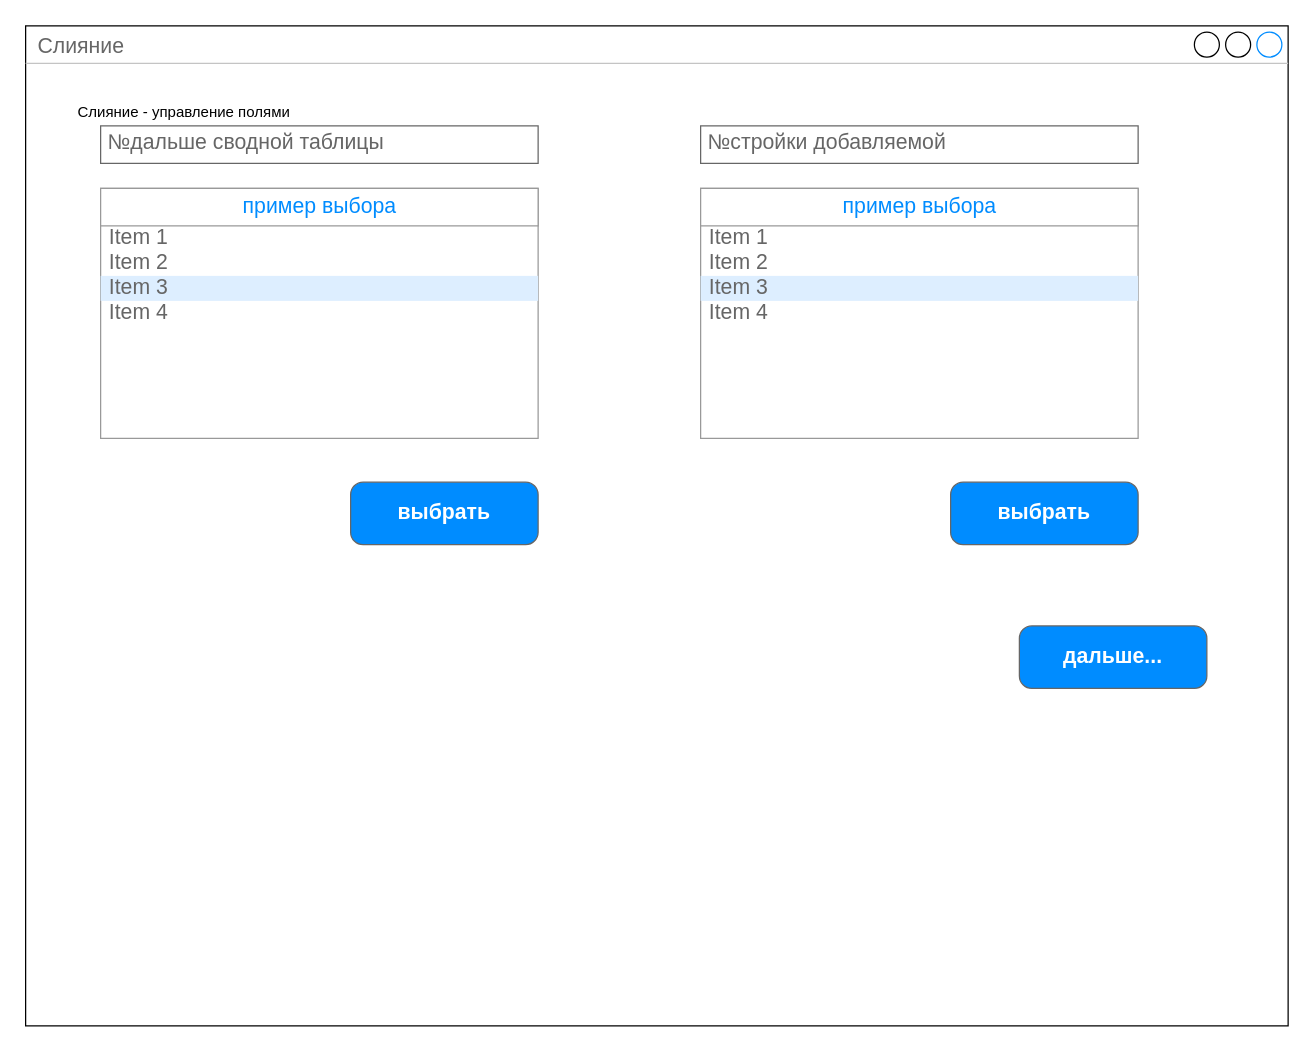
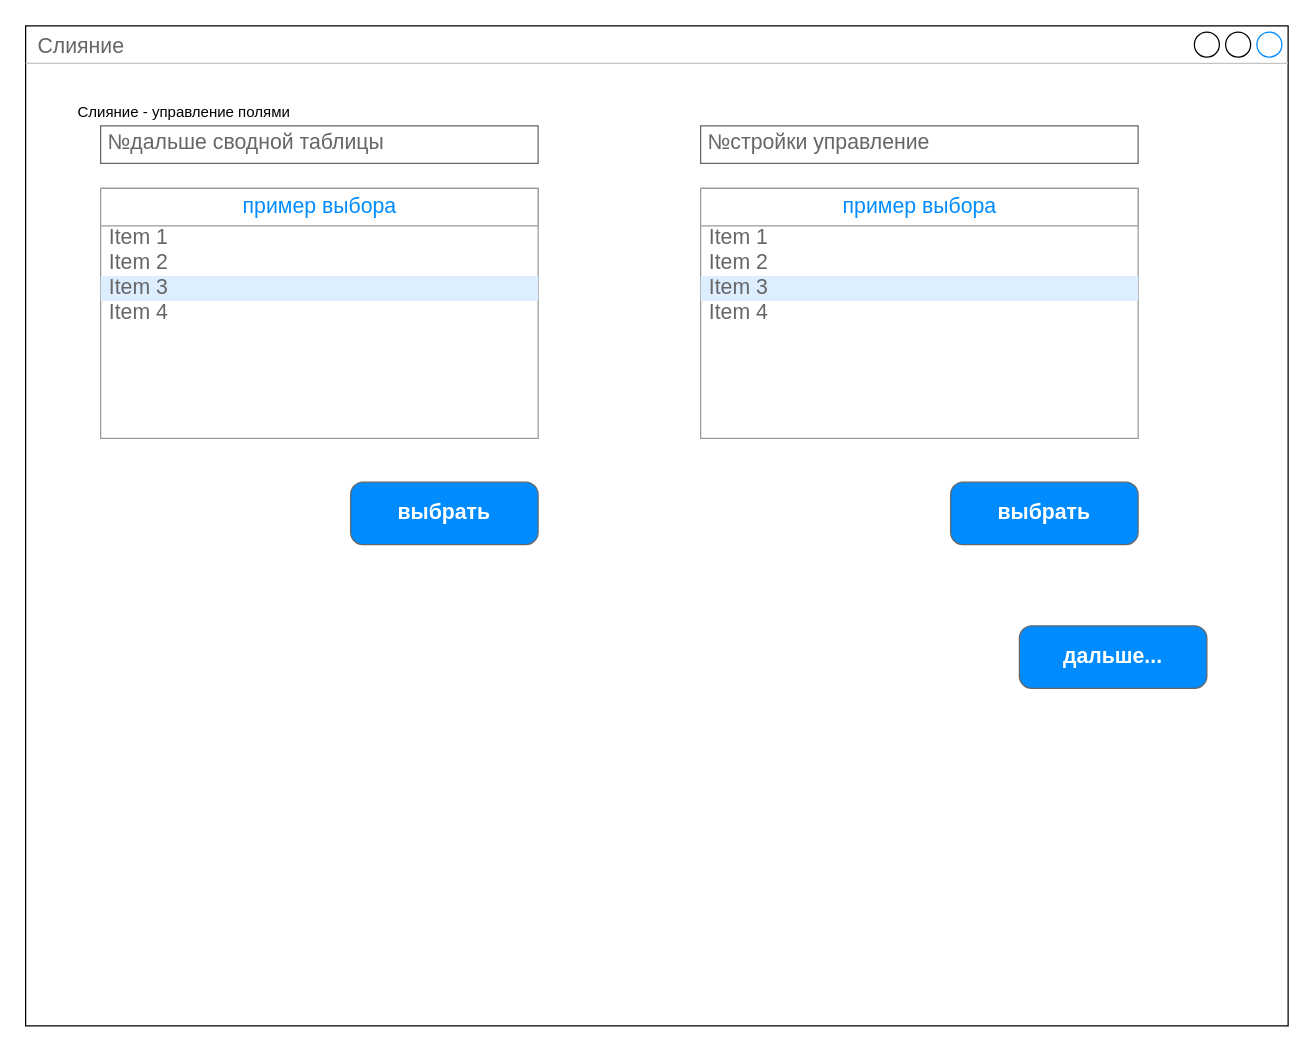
(824, 143) -> (818, 143)
